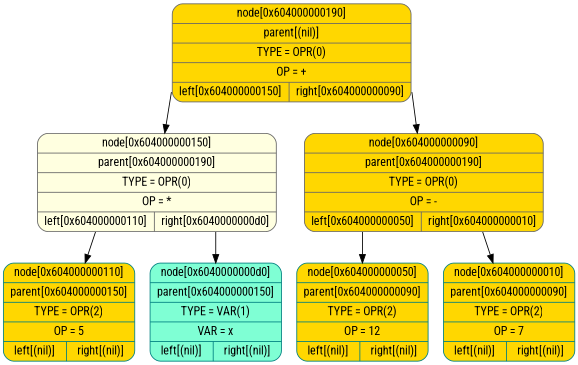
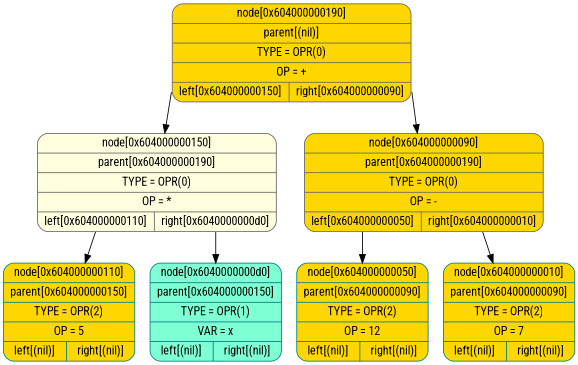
(216, 312) -> (216, 312)
